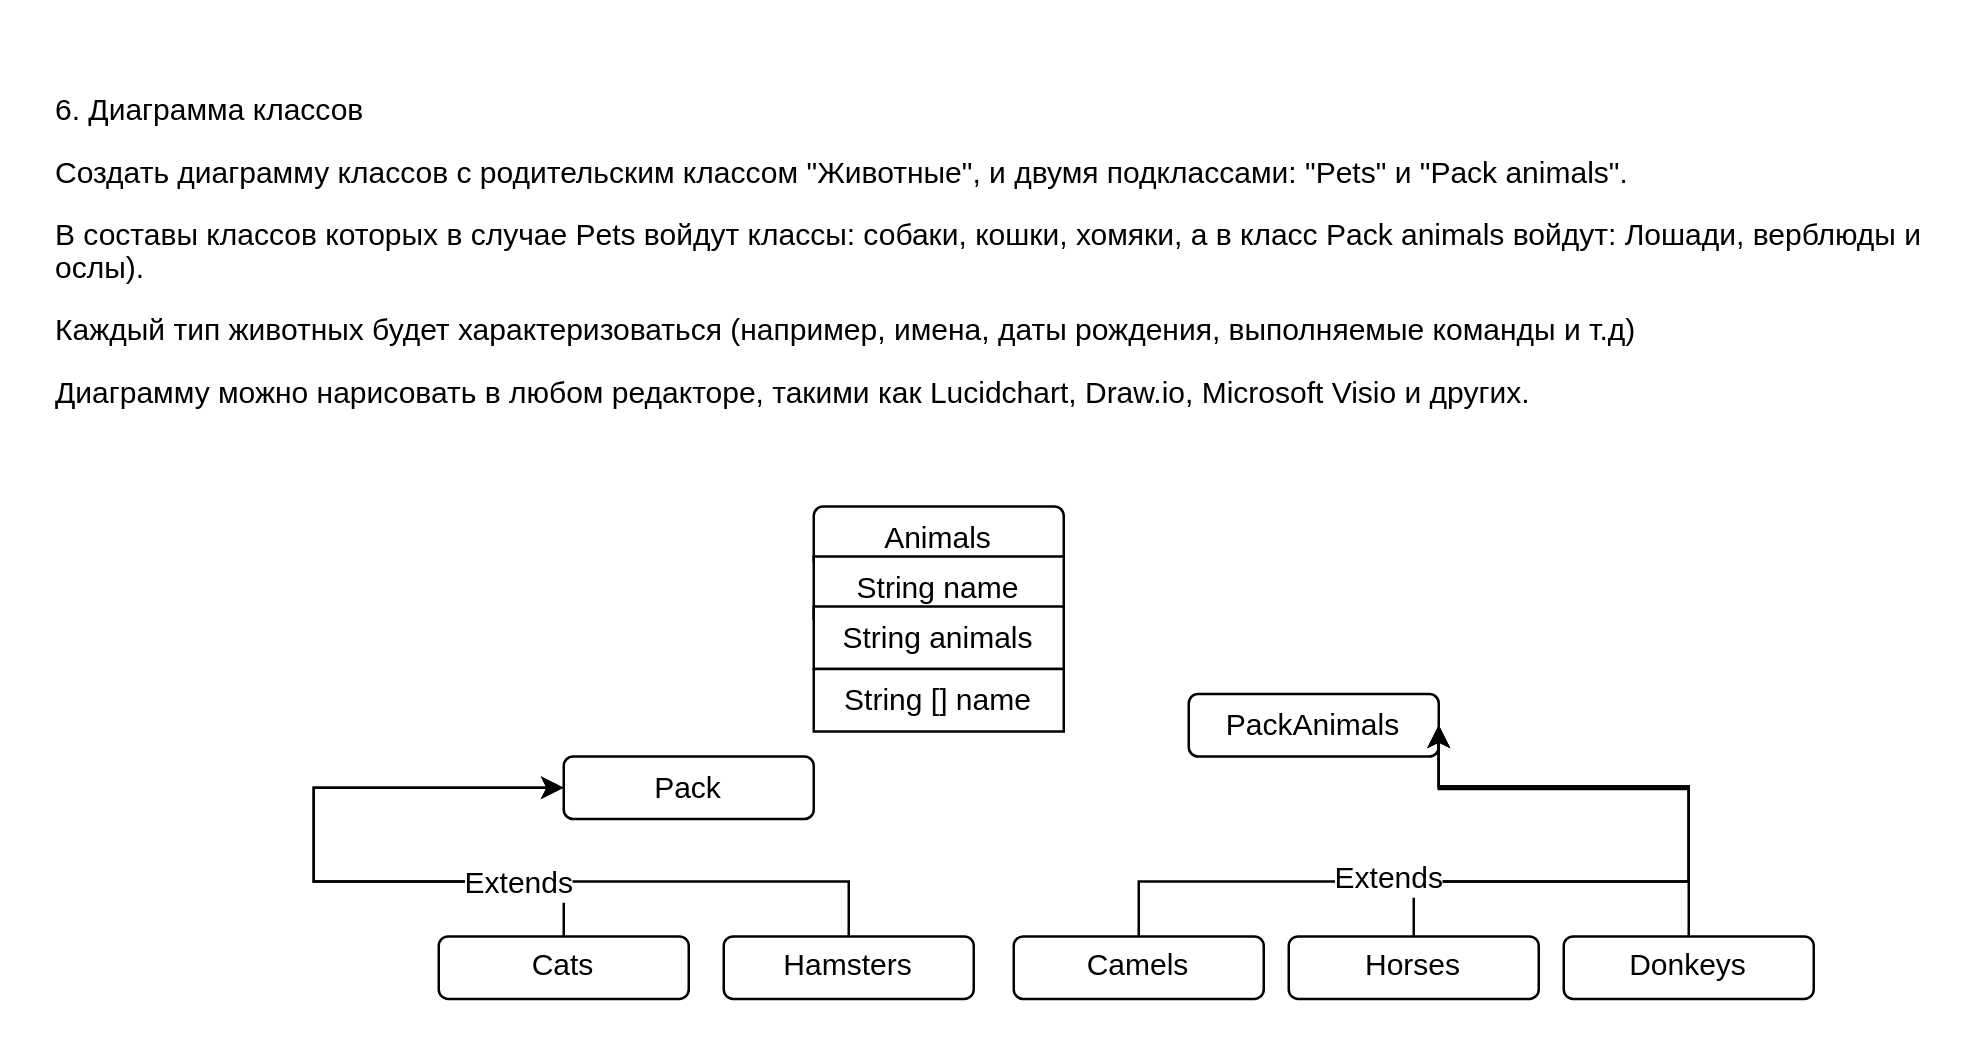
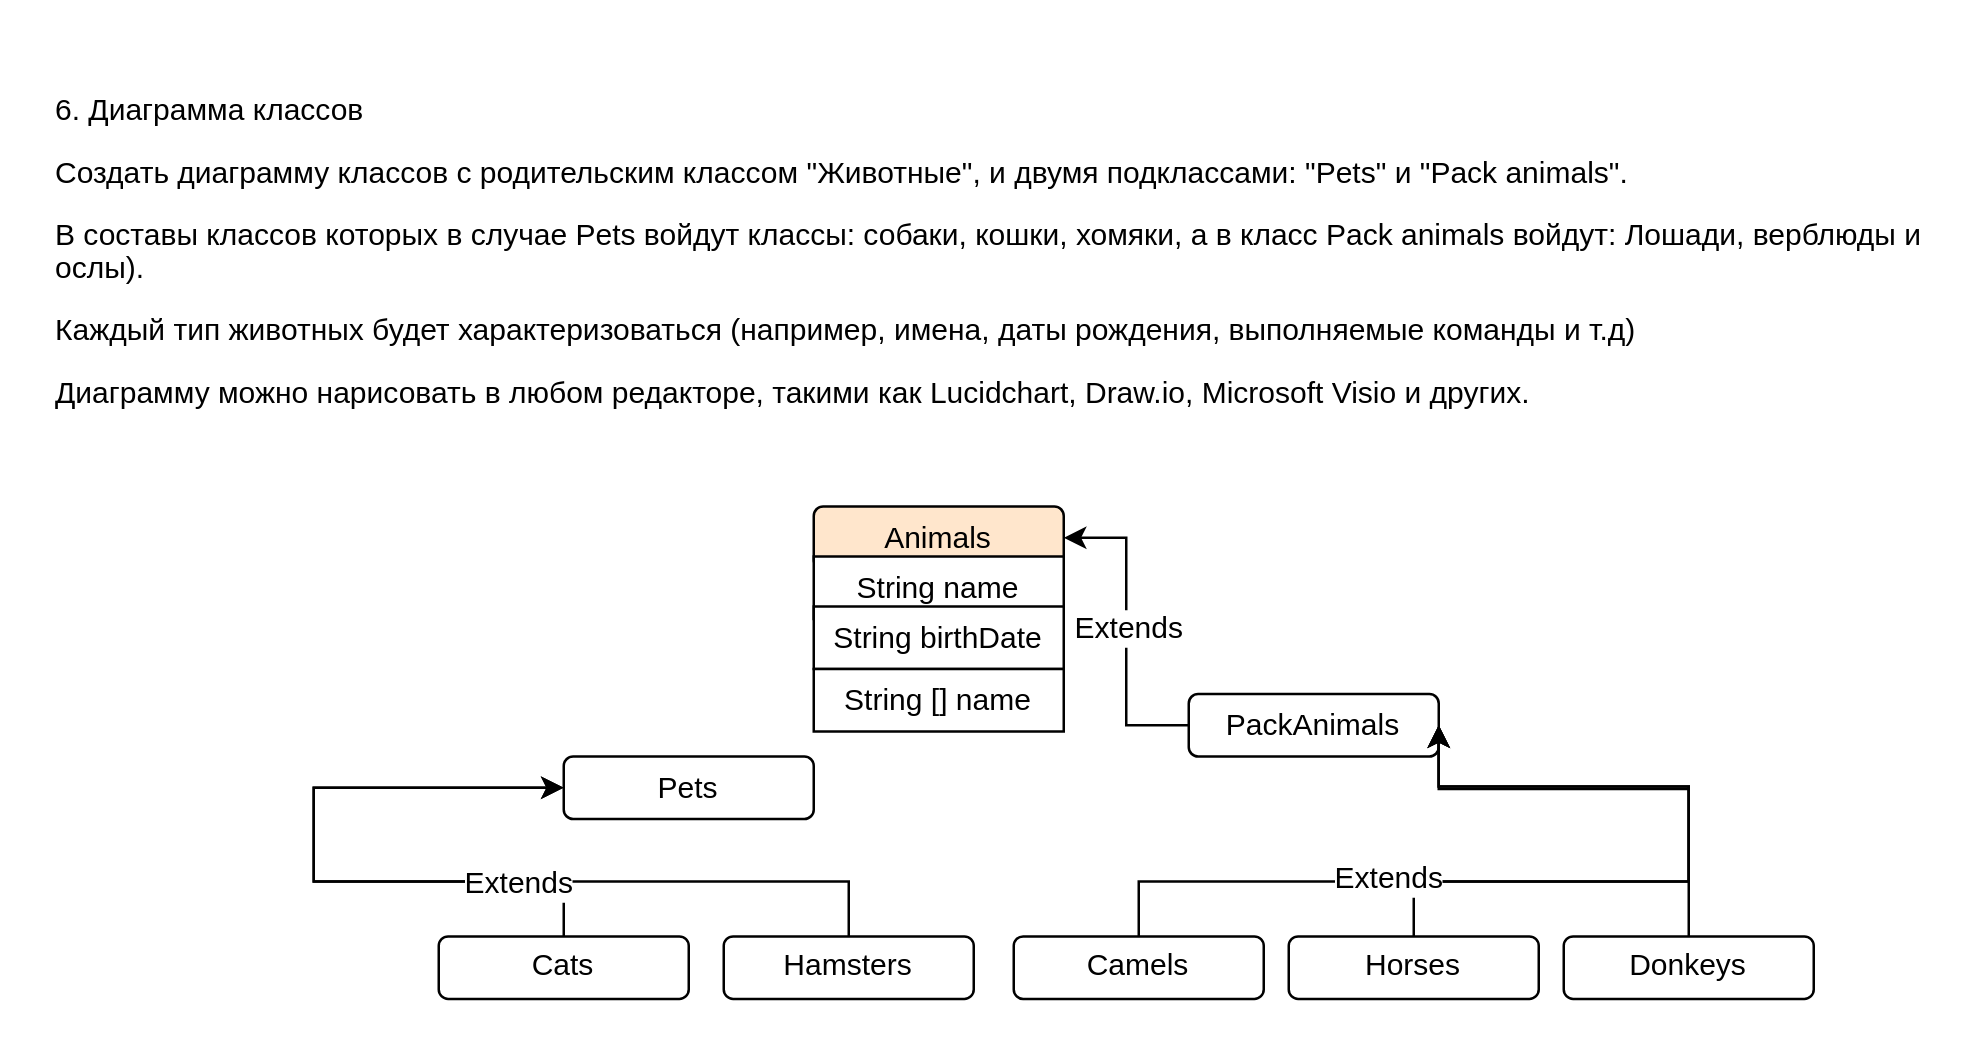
(939, 538) -> (939, 538)
(939, 639) -> (939, 639)
none -> (1126, 703)
(689, 789) -> (689, 789)
